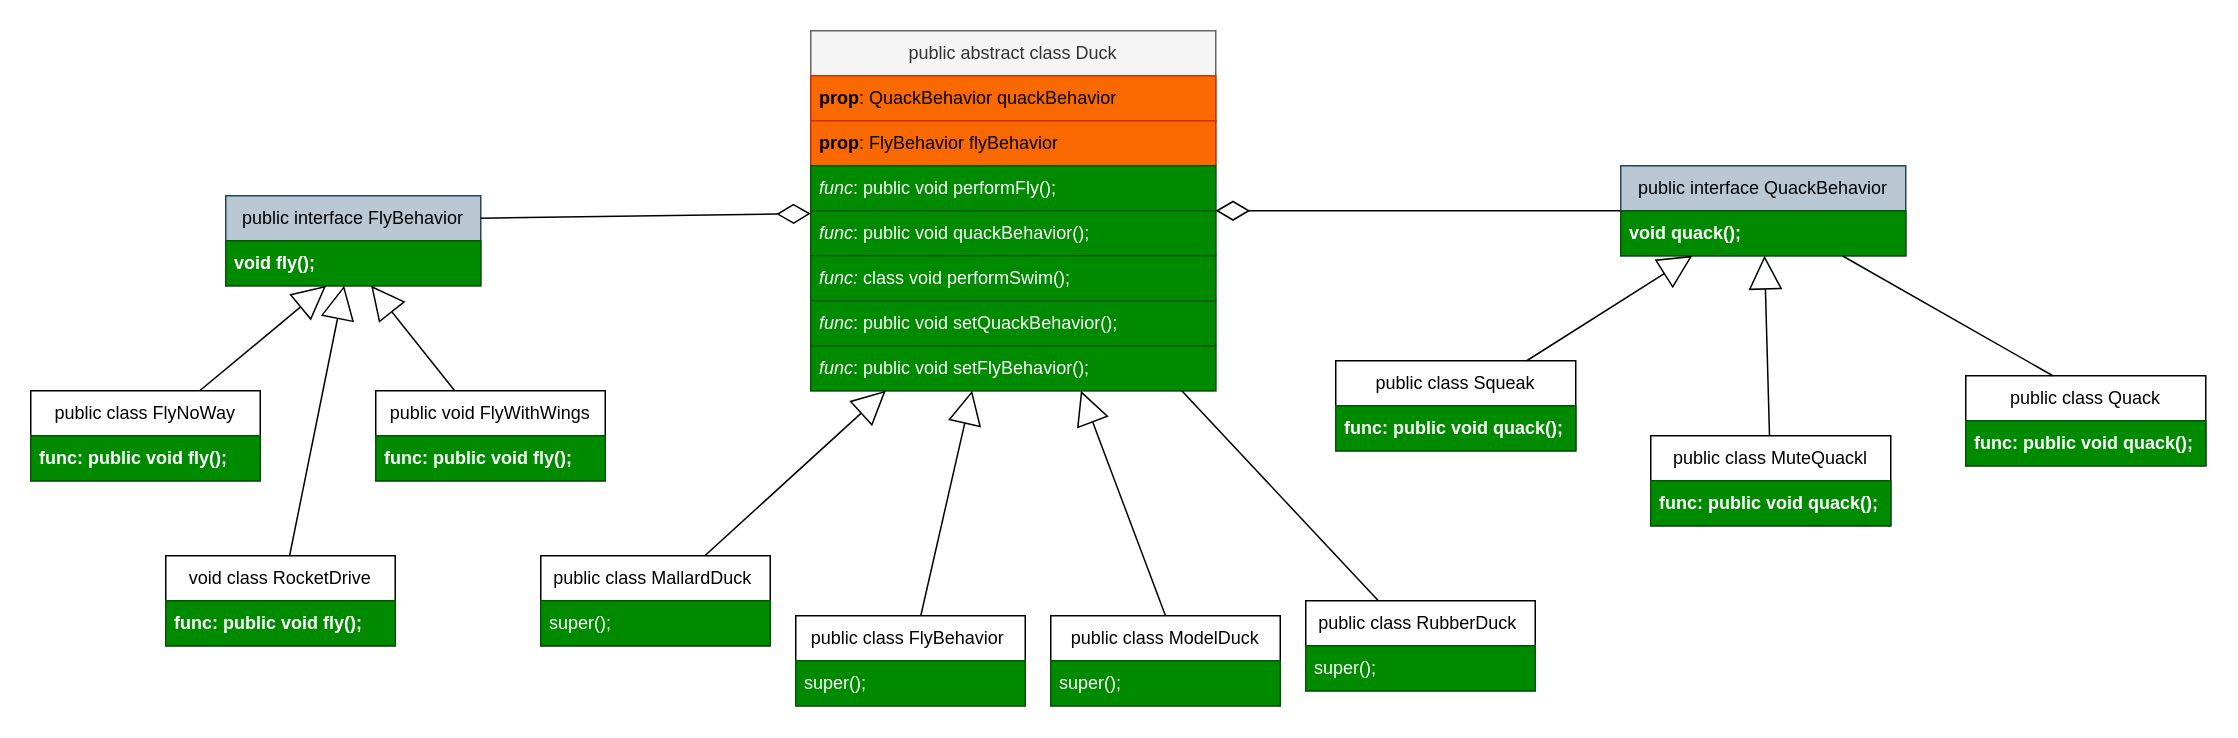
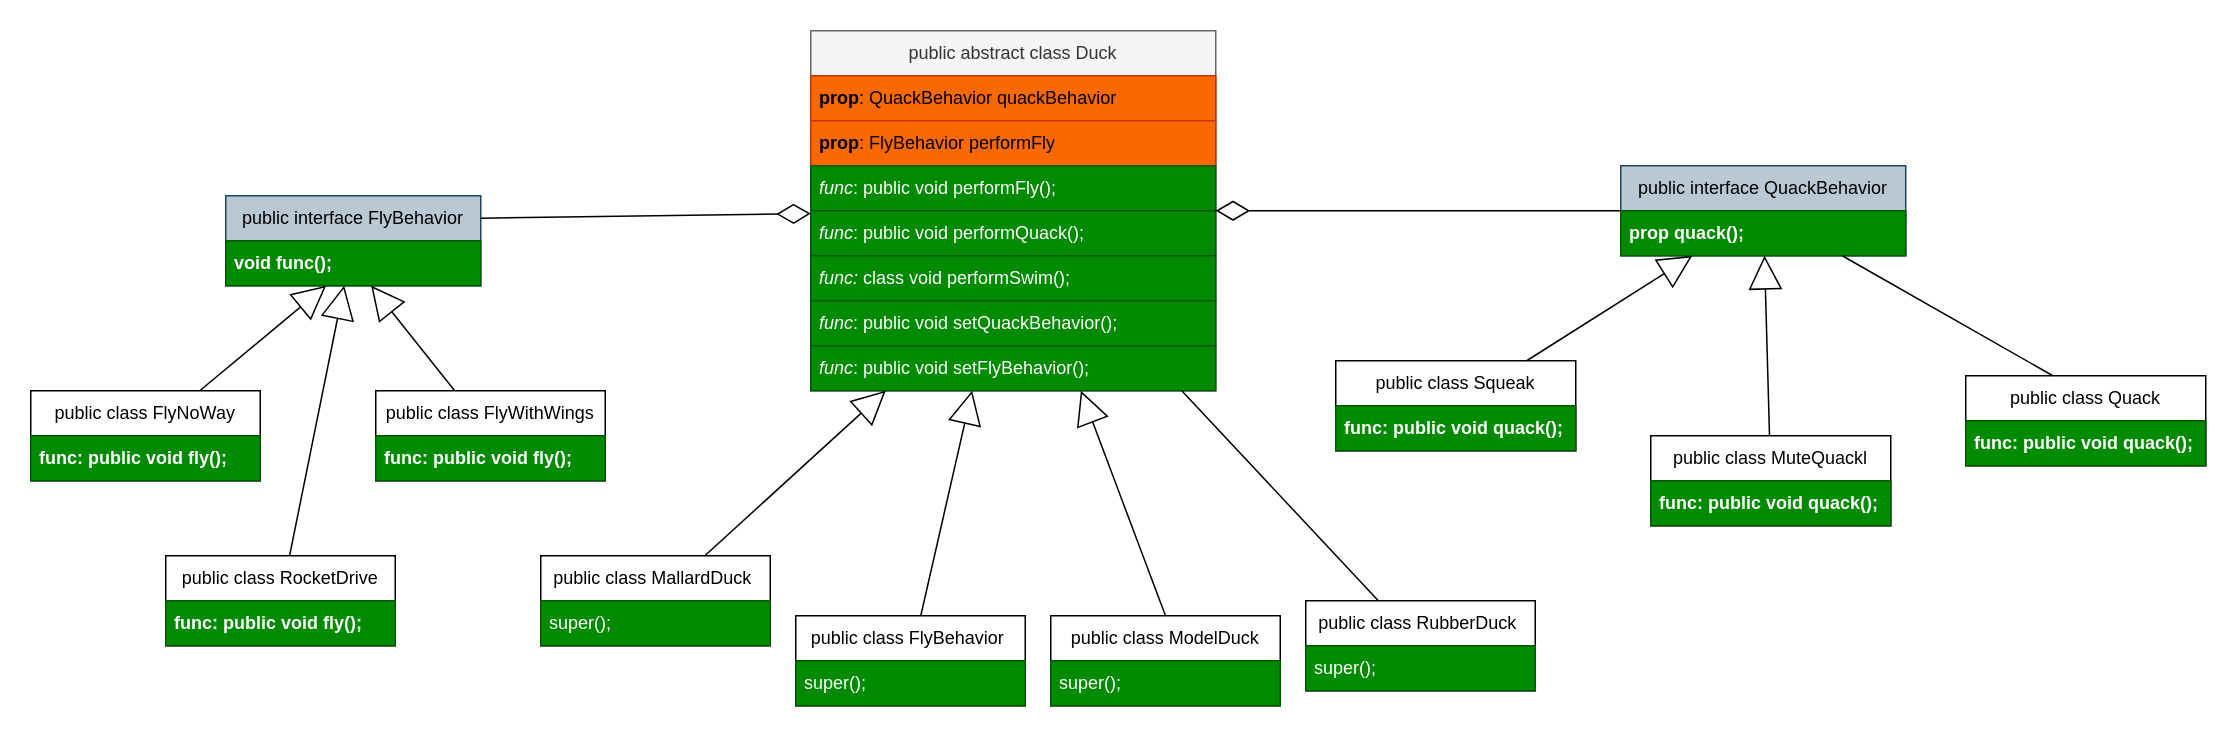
(950, 143) -> (947, 143)
(970, 233) -> (967, 233)
(1688, 233) -> (1691, 233)
(281, 263) -> (288, 263)
(491, 413) -> (491, 413)
(281, 578) -> (281, 578)
